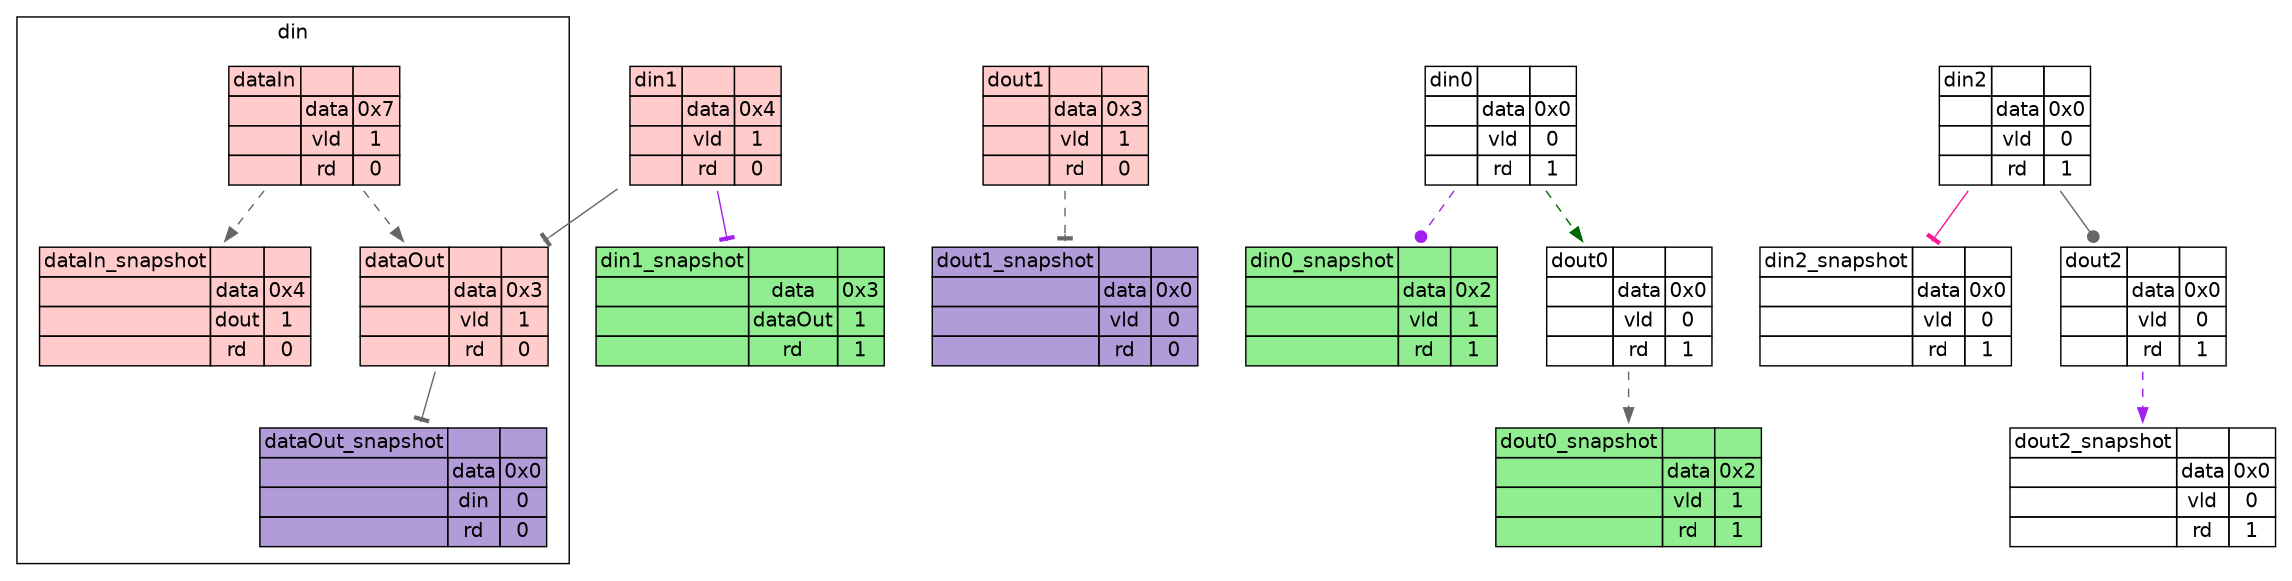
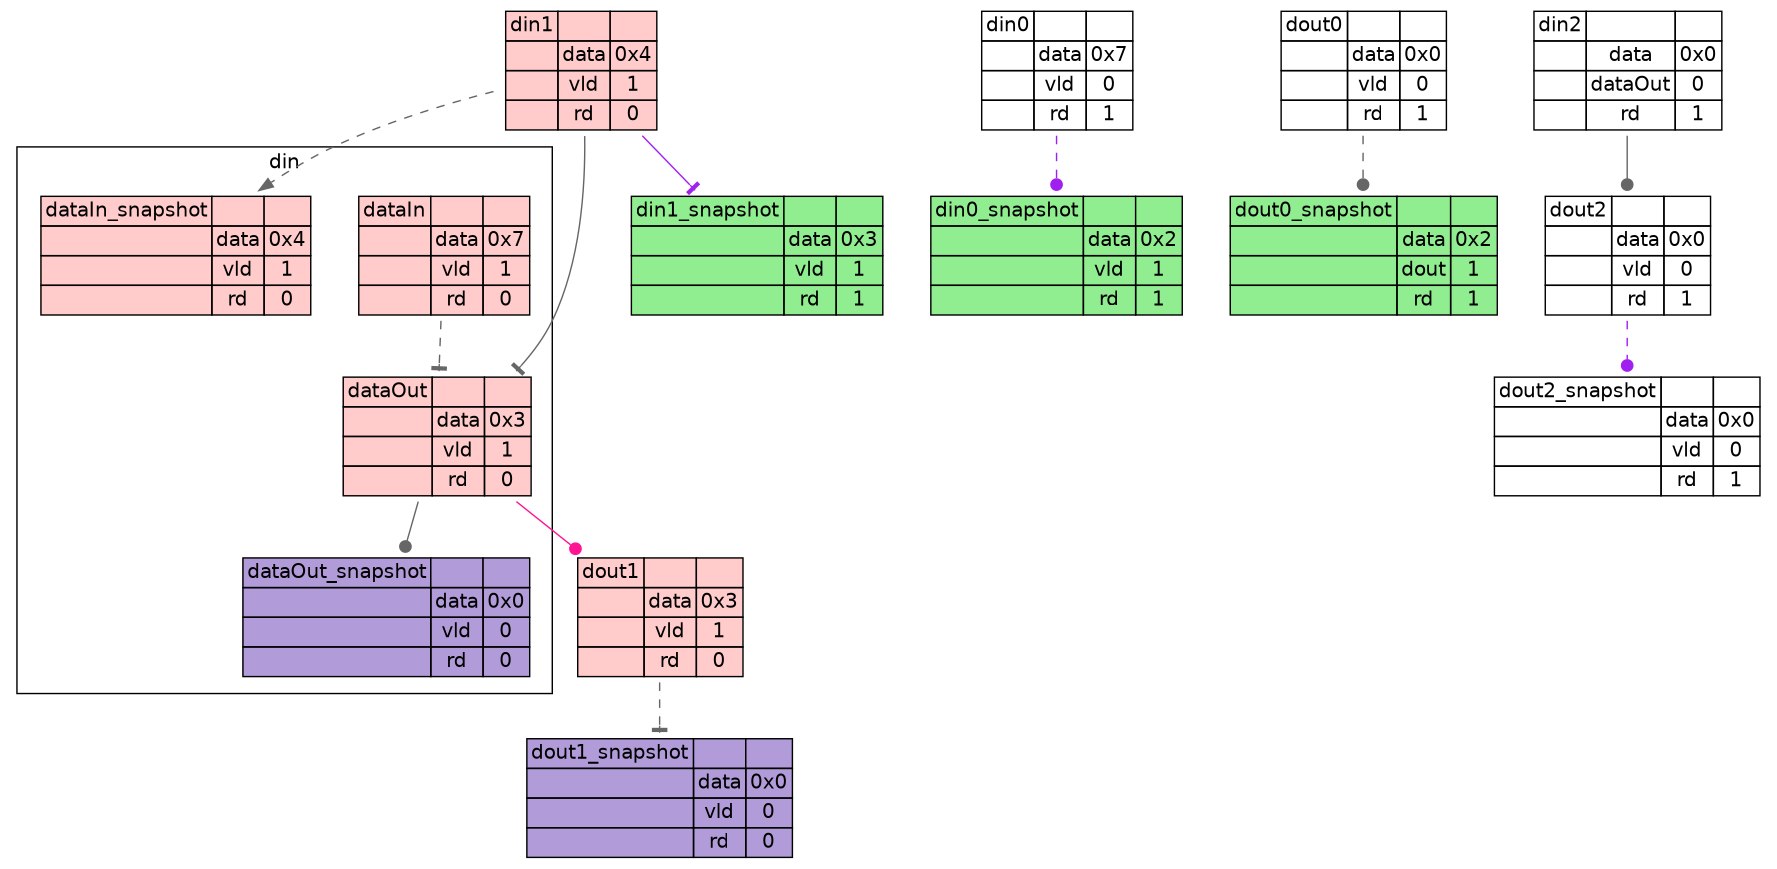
(1553, 110) -> (1110, 55)
(2018, 140) -> (1631, 85)
(249, 210) -> (378, 128)
(379, 210) -> (440, 342)
(1560, 210) -> none
(1886, 307) -> none
(237, 321) -> (238, 270)
(793, 321) -> (810, 270)
(1629, 390) -> (1363, 157)
(2143, 390) -> (1627, 340)
(429, 393) -> (413, 521)
(474, 501) -> (457, 631)
(1689, 501) -> (1424, 270)
none -> (544, 523)
